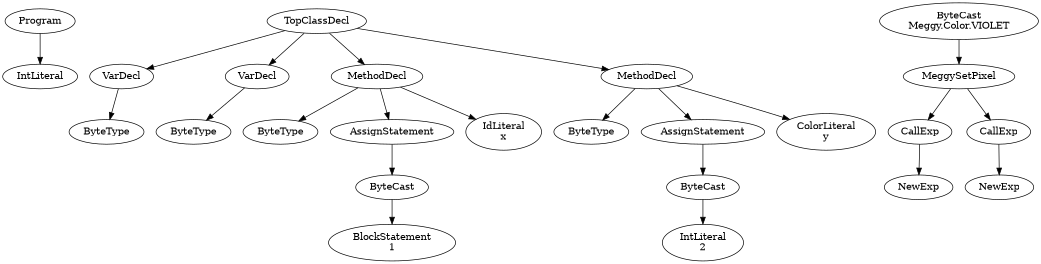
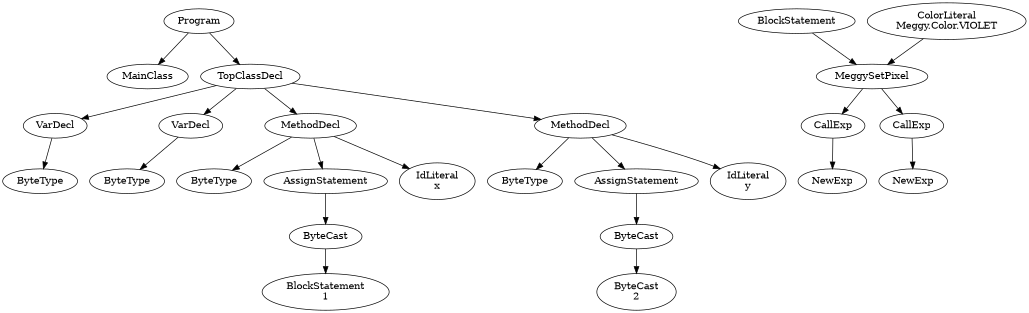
none -> (797, 21)
(959, 21) -> (947, 21)
none -> (222, 46)
(40, 77) -> (148, 77)
(826, 132) -> (748, 181)
(703, 243) -> (637, 292)
